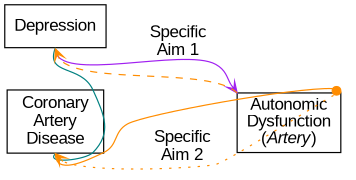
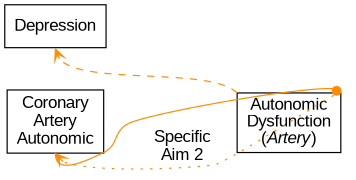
(145, 62) -> none
(102, 113) -> none
(55, 139) -> (55, 139)
